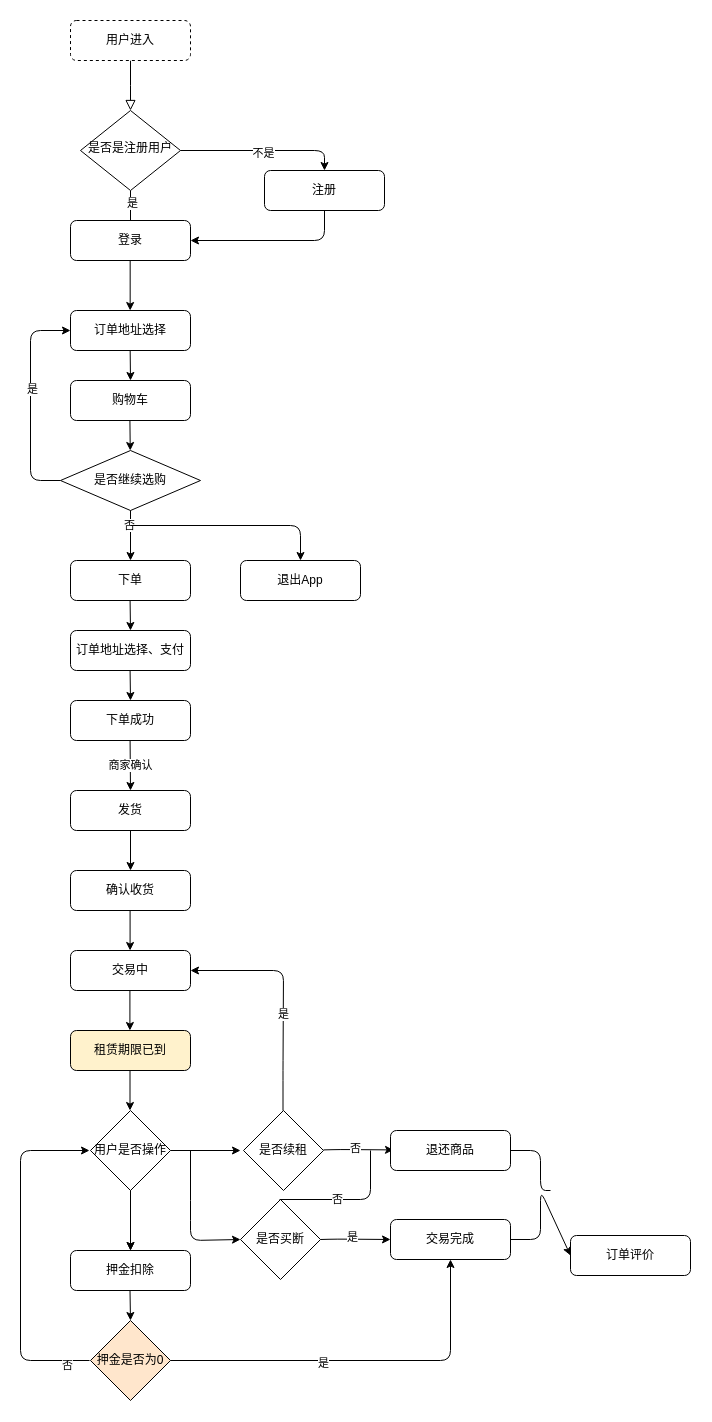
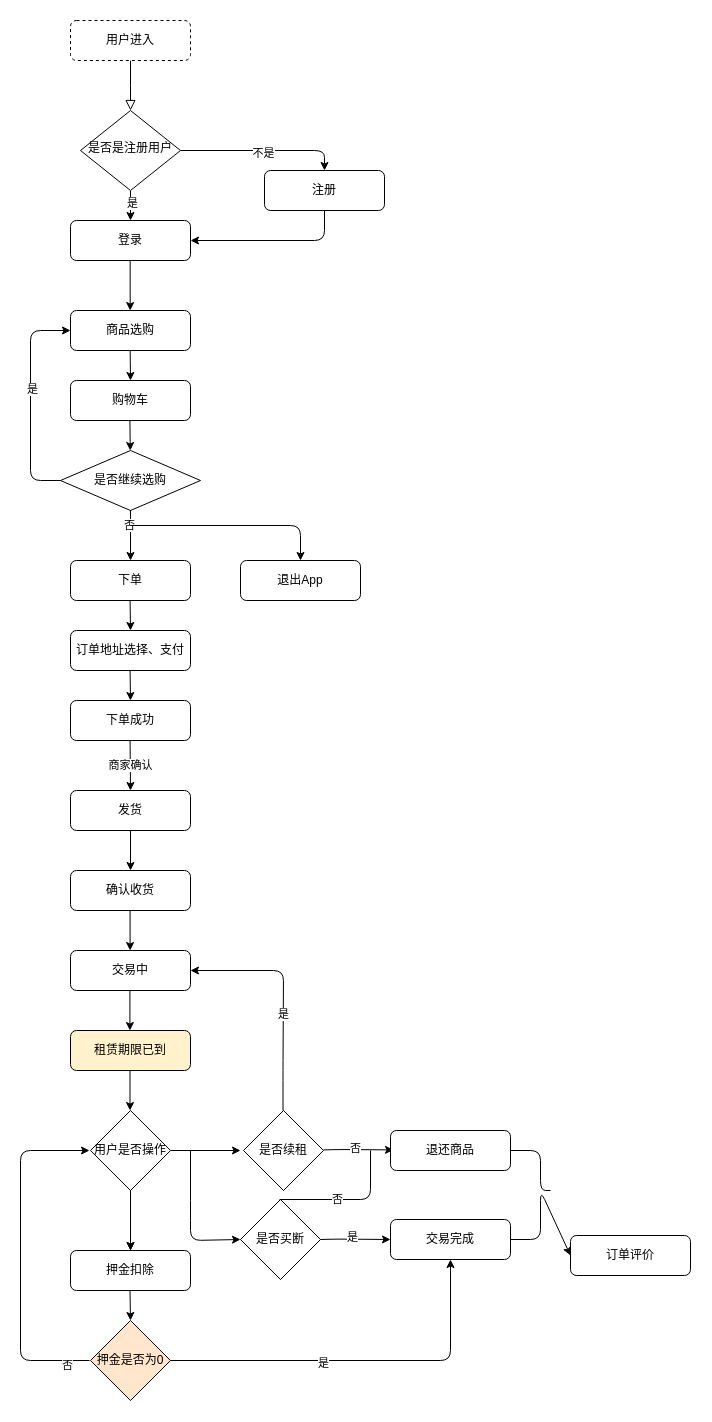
(131, 215) -> (131, 212)
(131, 331) -> (131, 331)
